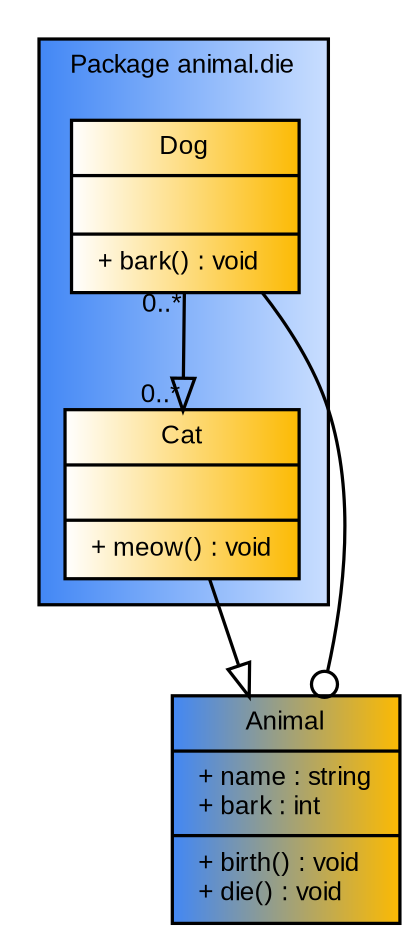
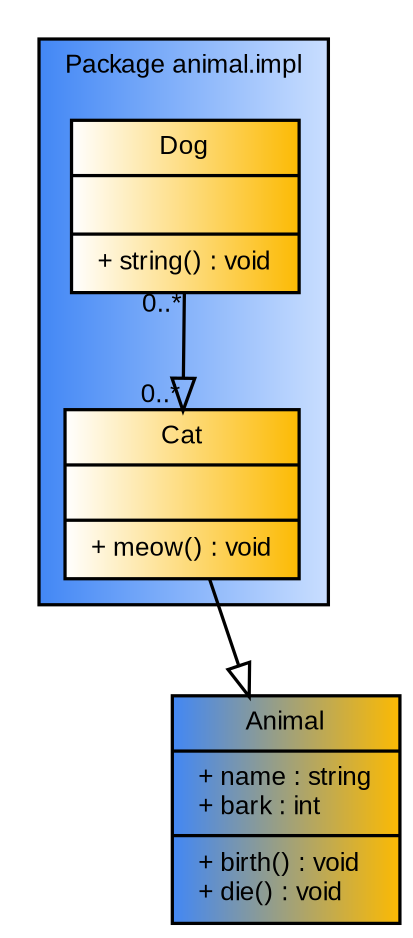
(184, 67) -> (184, 67)
(179, 262) -> (185, 262)
(342, 472) -> none
